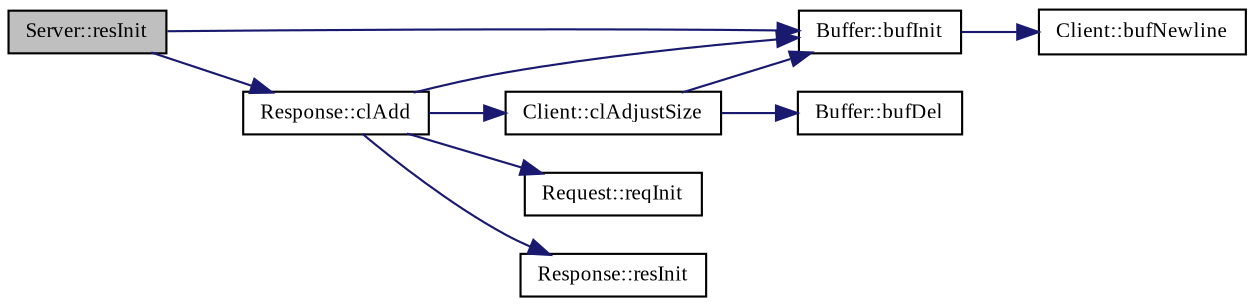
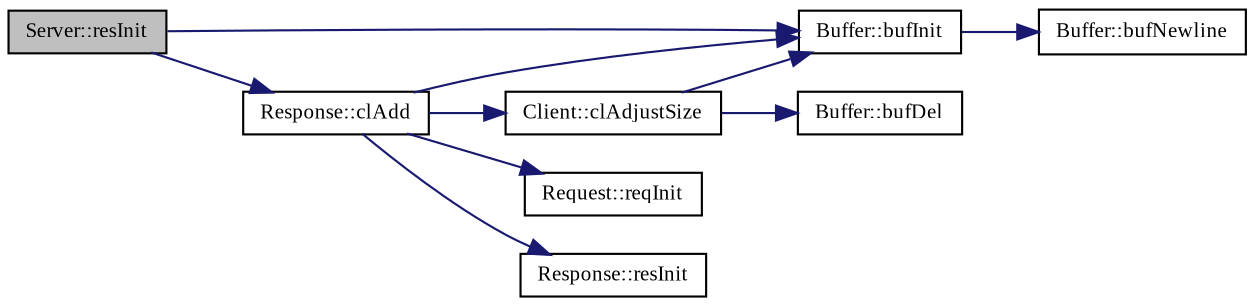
(1142, 32) -> (1142, 32)
